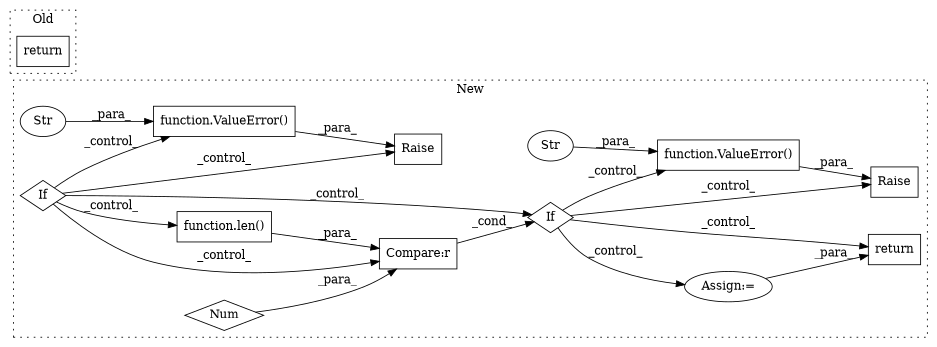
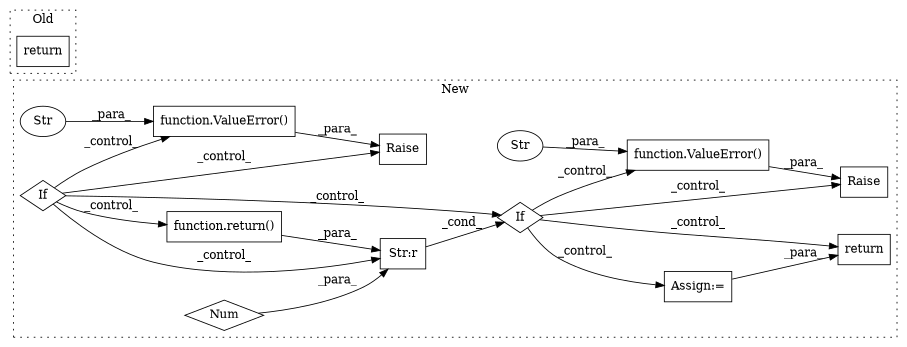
(224, 227) -> (224, 227)
(418, 254) -> (403, 254)
(728, 287) -> (698, 287)
